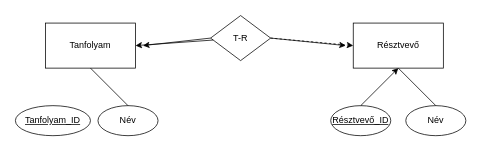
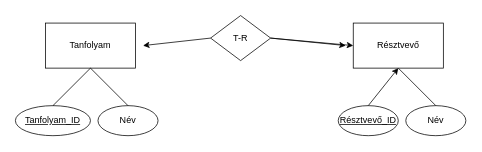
(194, 41) -> none
(345, 45) -> (345, 45)
none -> (71, 88)
(360, 120) -> (368, 120)
